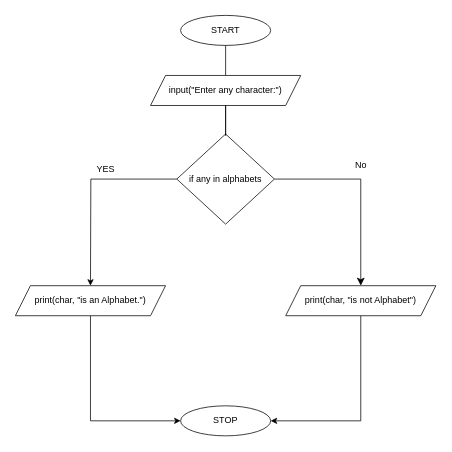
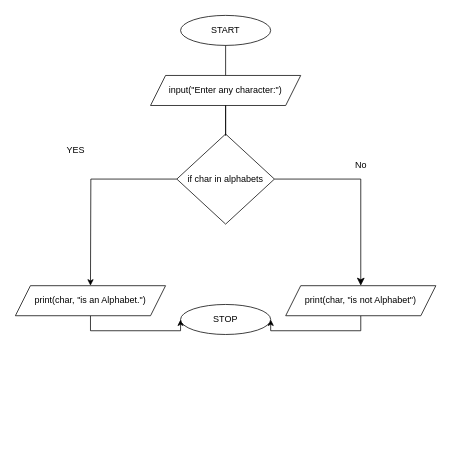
(105, 169) -> (75, 150)
(225, 179) -> (225, 179)
(225, 420) -> (225, 319)
